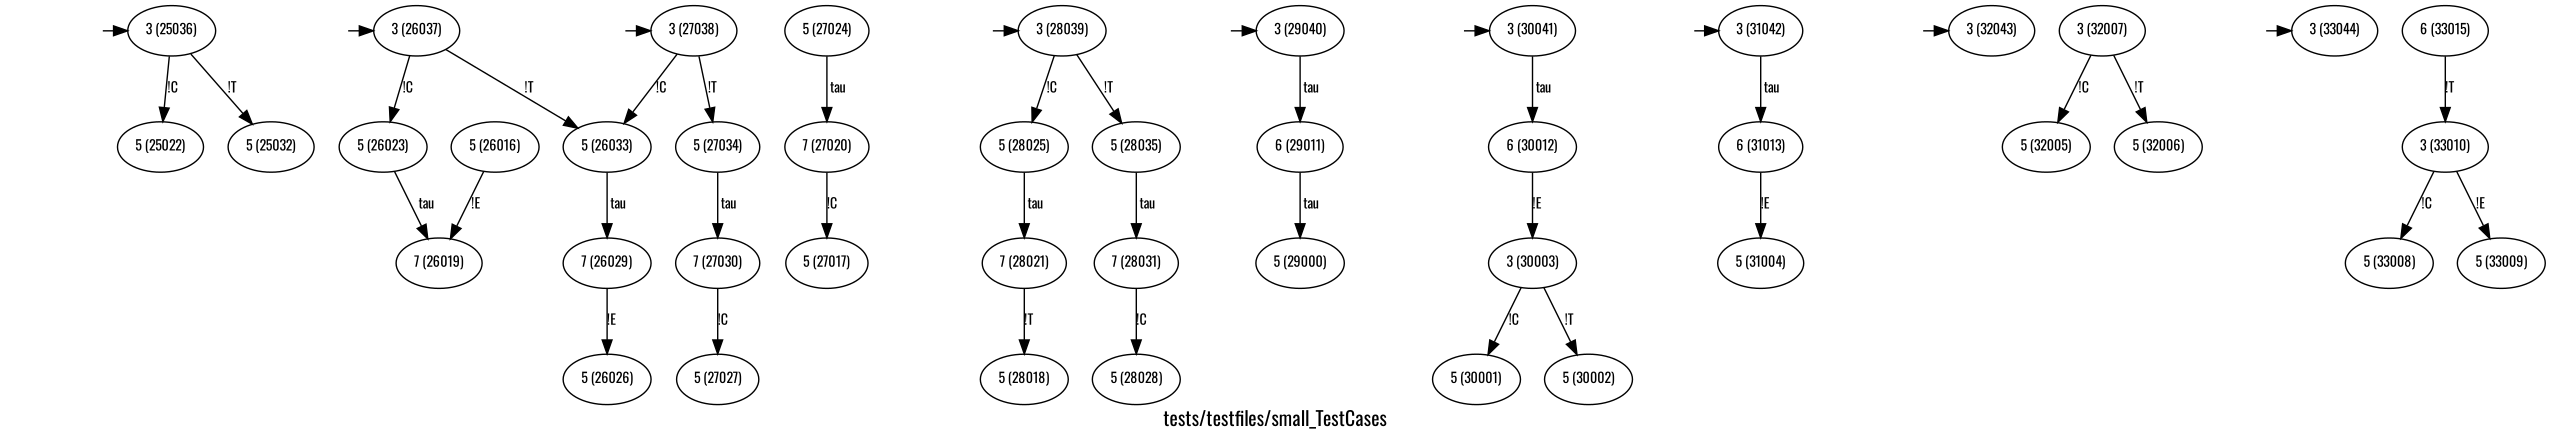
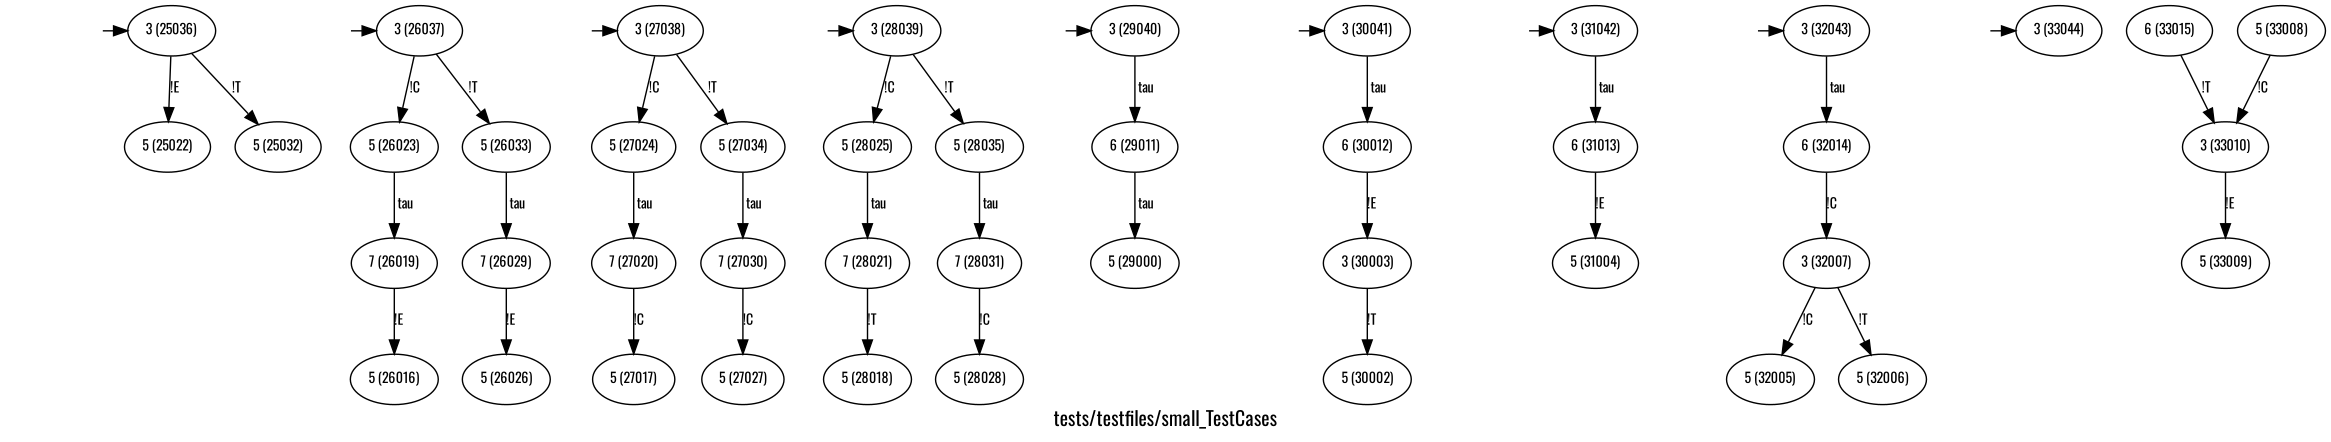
(655, 83) -> (649, 82)
(173, 89) -> (175, 89)
none -> (1826, 147)
(2421, 198) -> (2257, 82)
(470, 199) -> (394, 314)
(1476, 379) -> none
